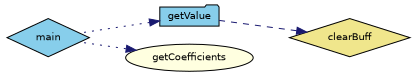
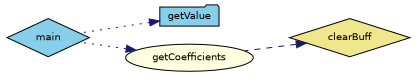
(258, 26) -> (270, 48)
